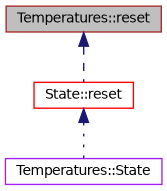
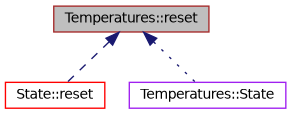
(84, 140) -> (174, 62)
